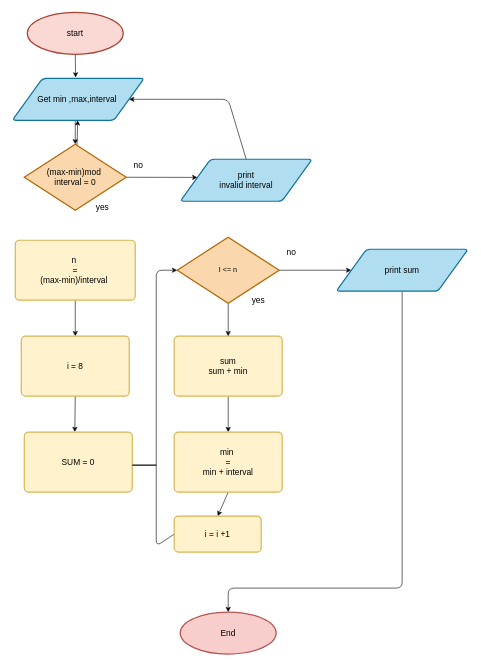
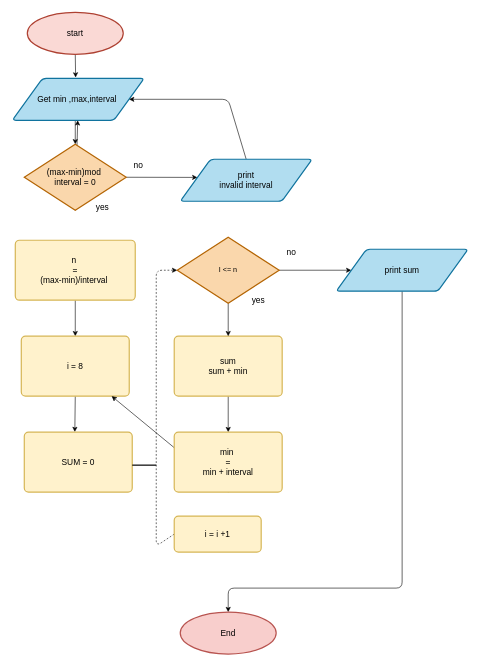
(156, 411) -> (156, 411)
(224, 503) -> (144, 423)
